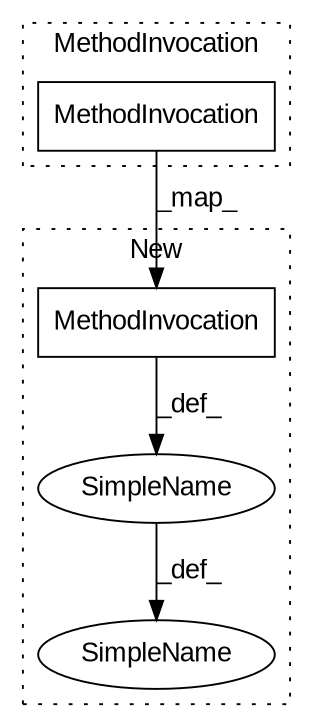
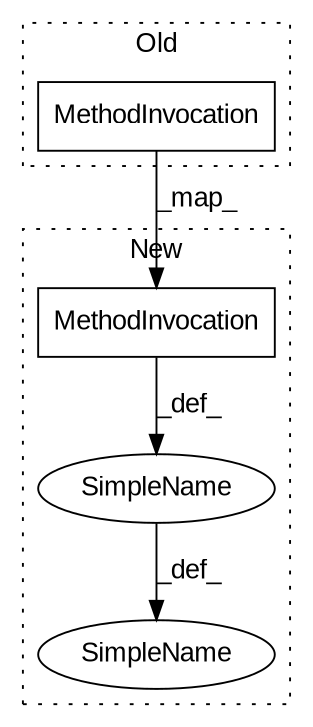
(156, 45) -> (156, 45)
